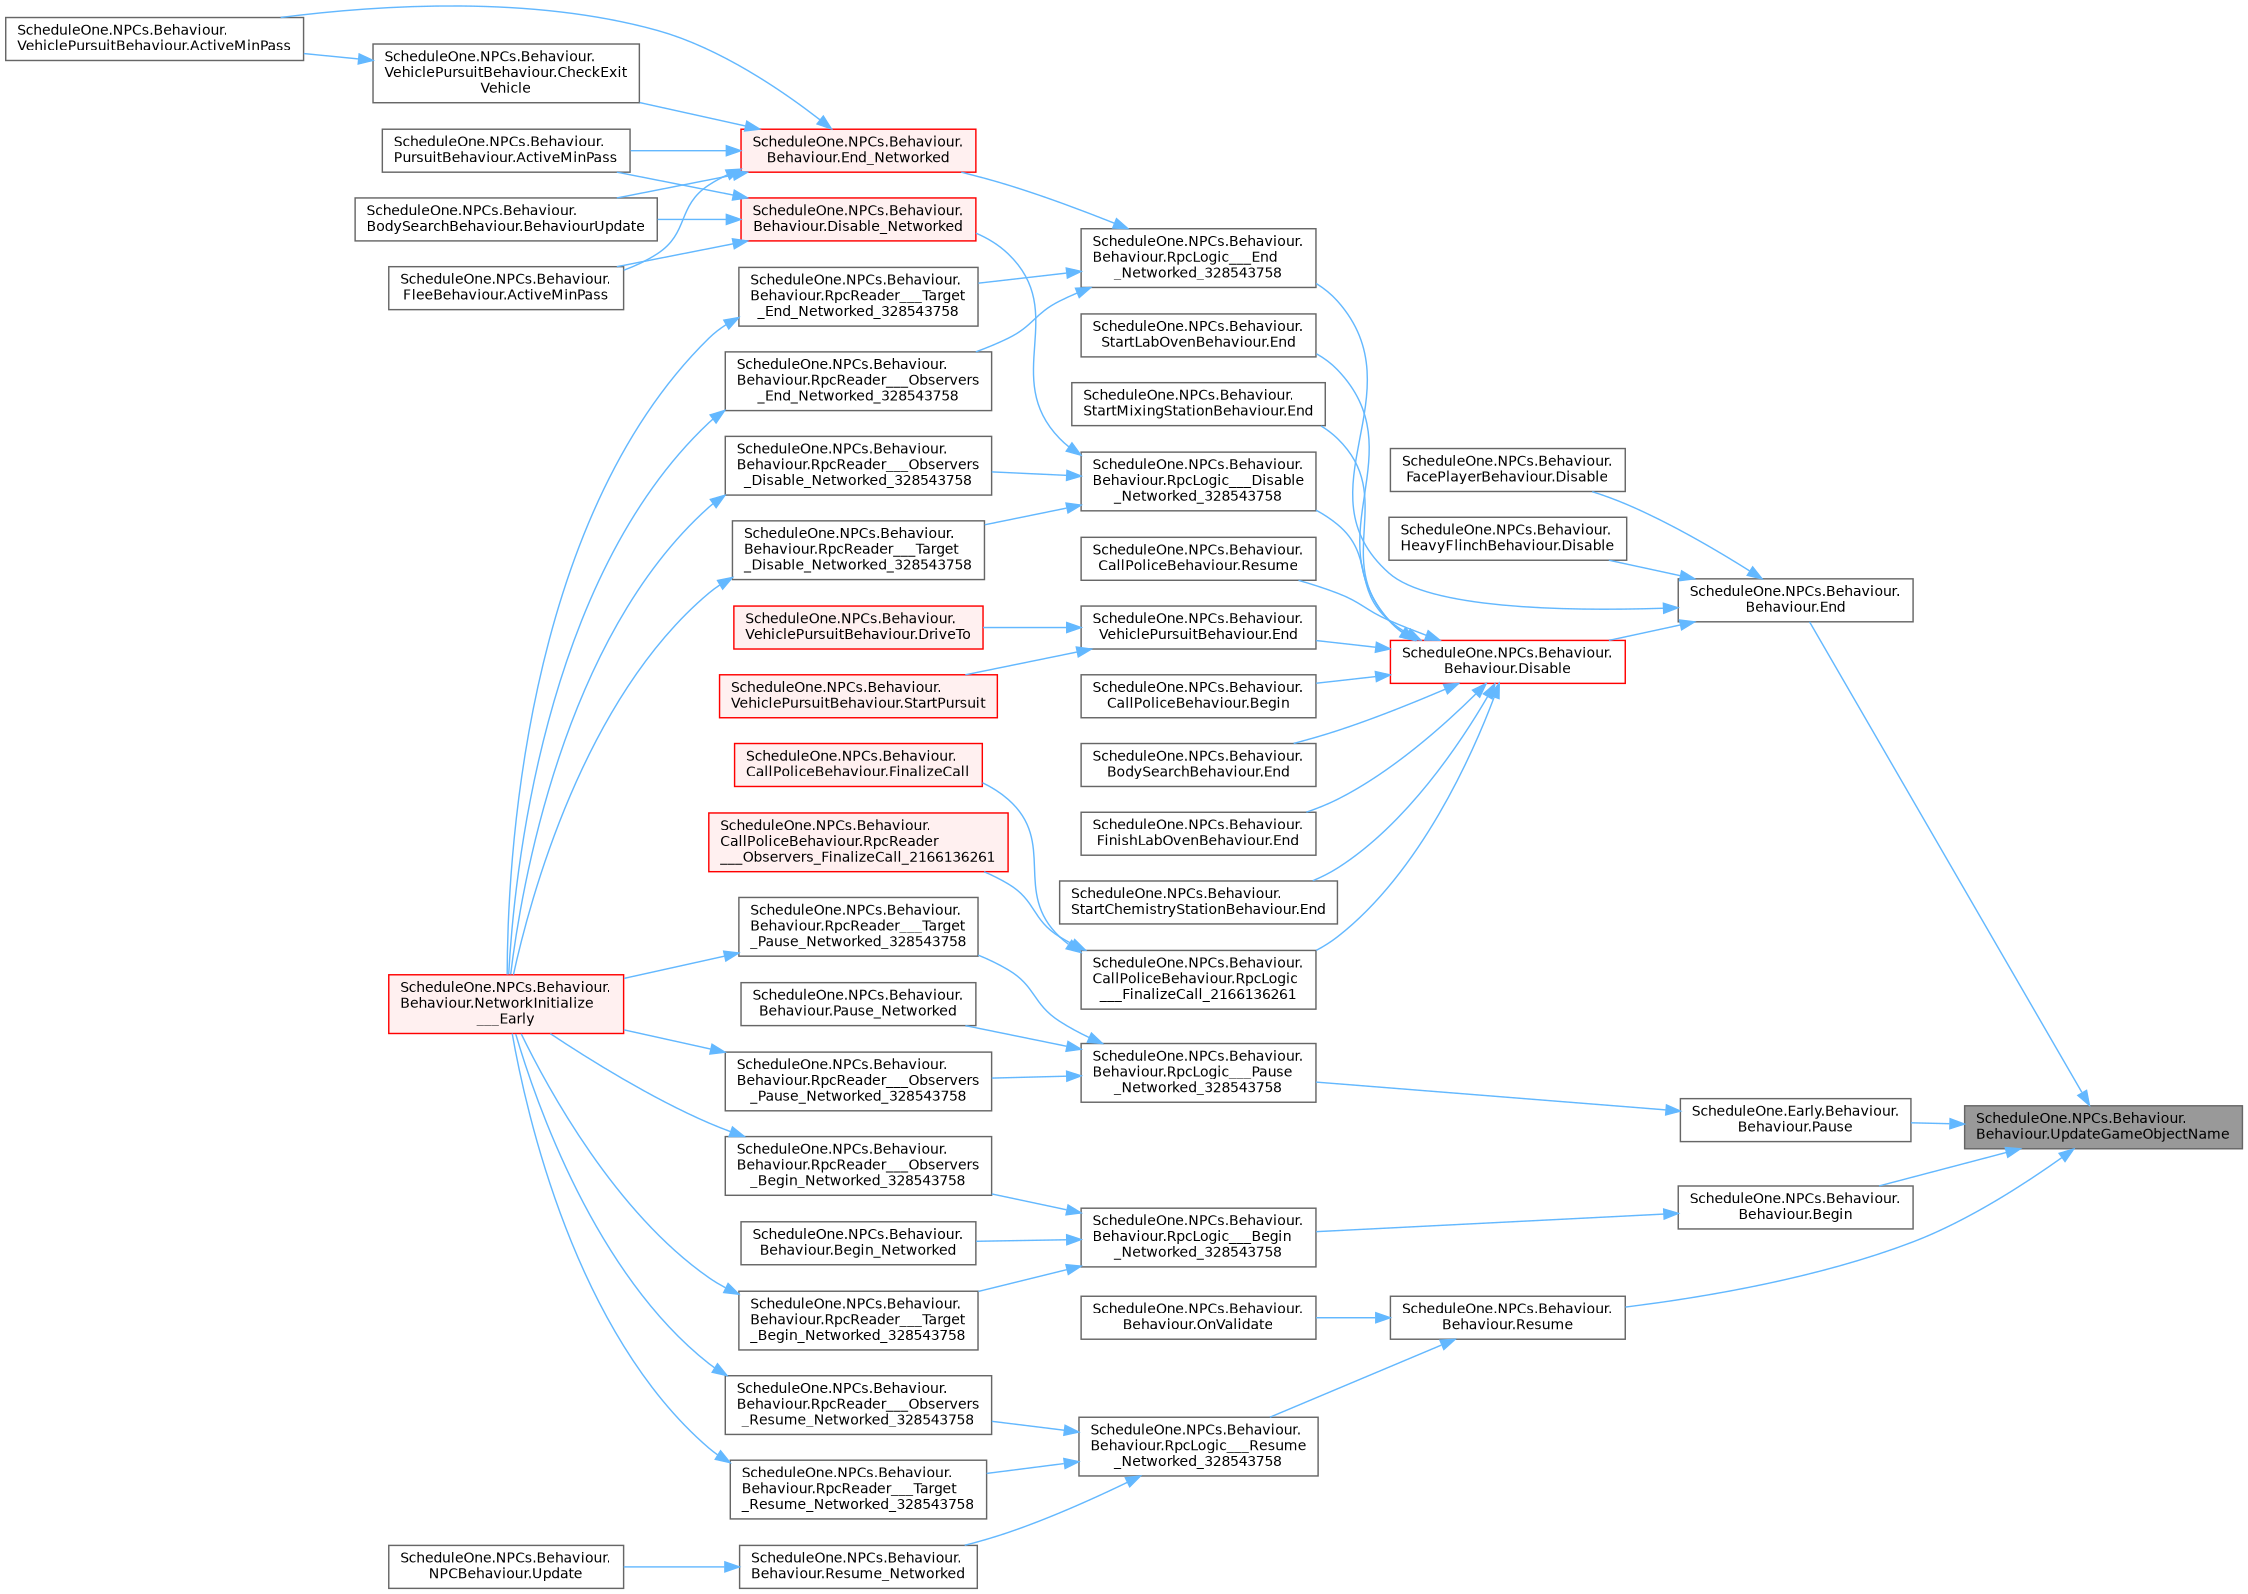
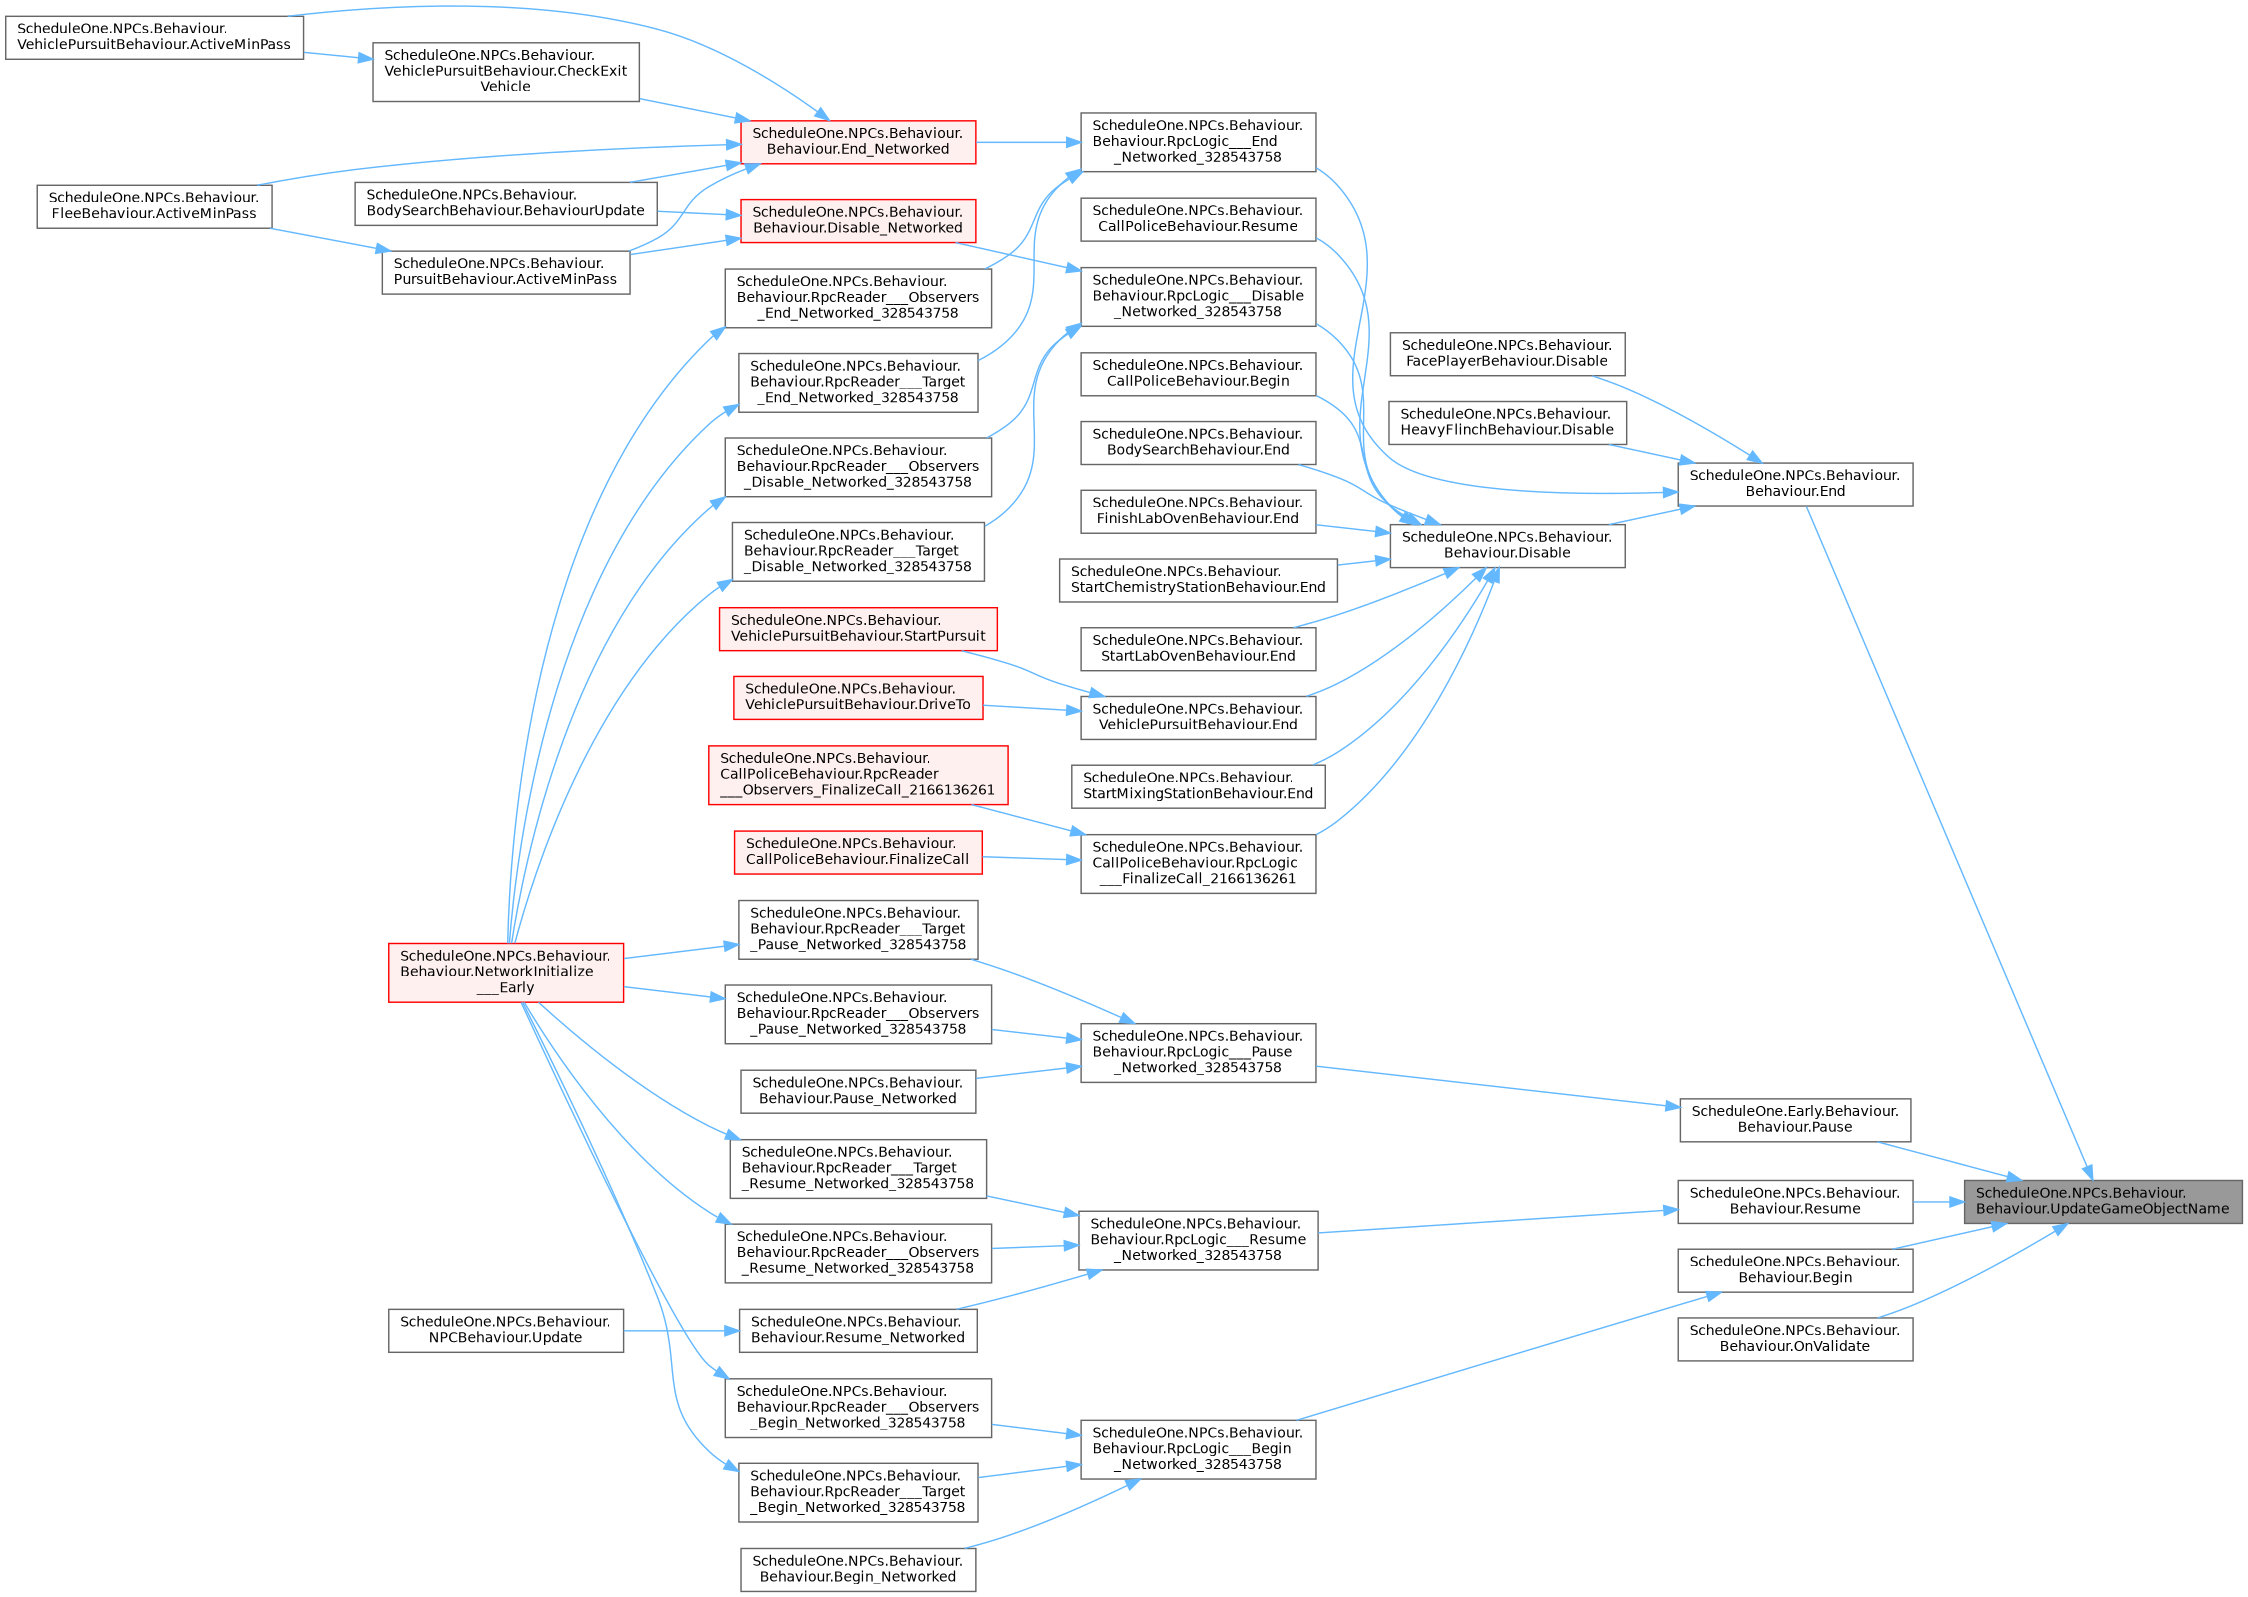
(675, 255) -> (323, 238)
(1508, 662) -> (1508, 546)
(1346, 1318) -> (1969, 1279)
